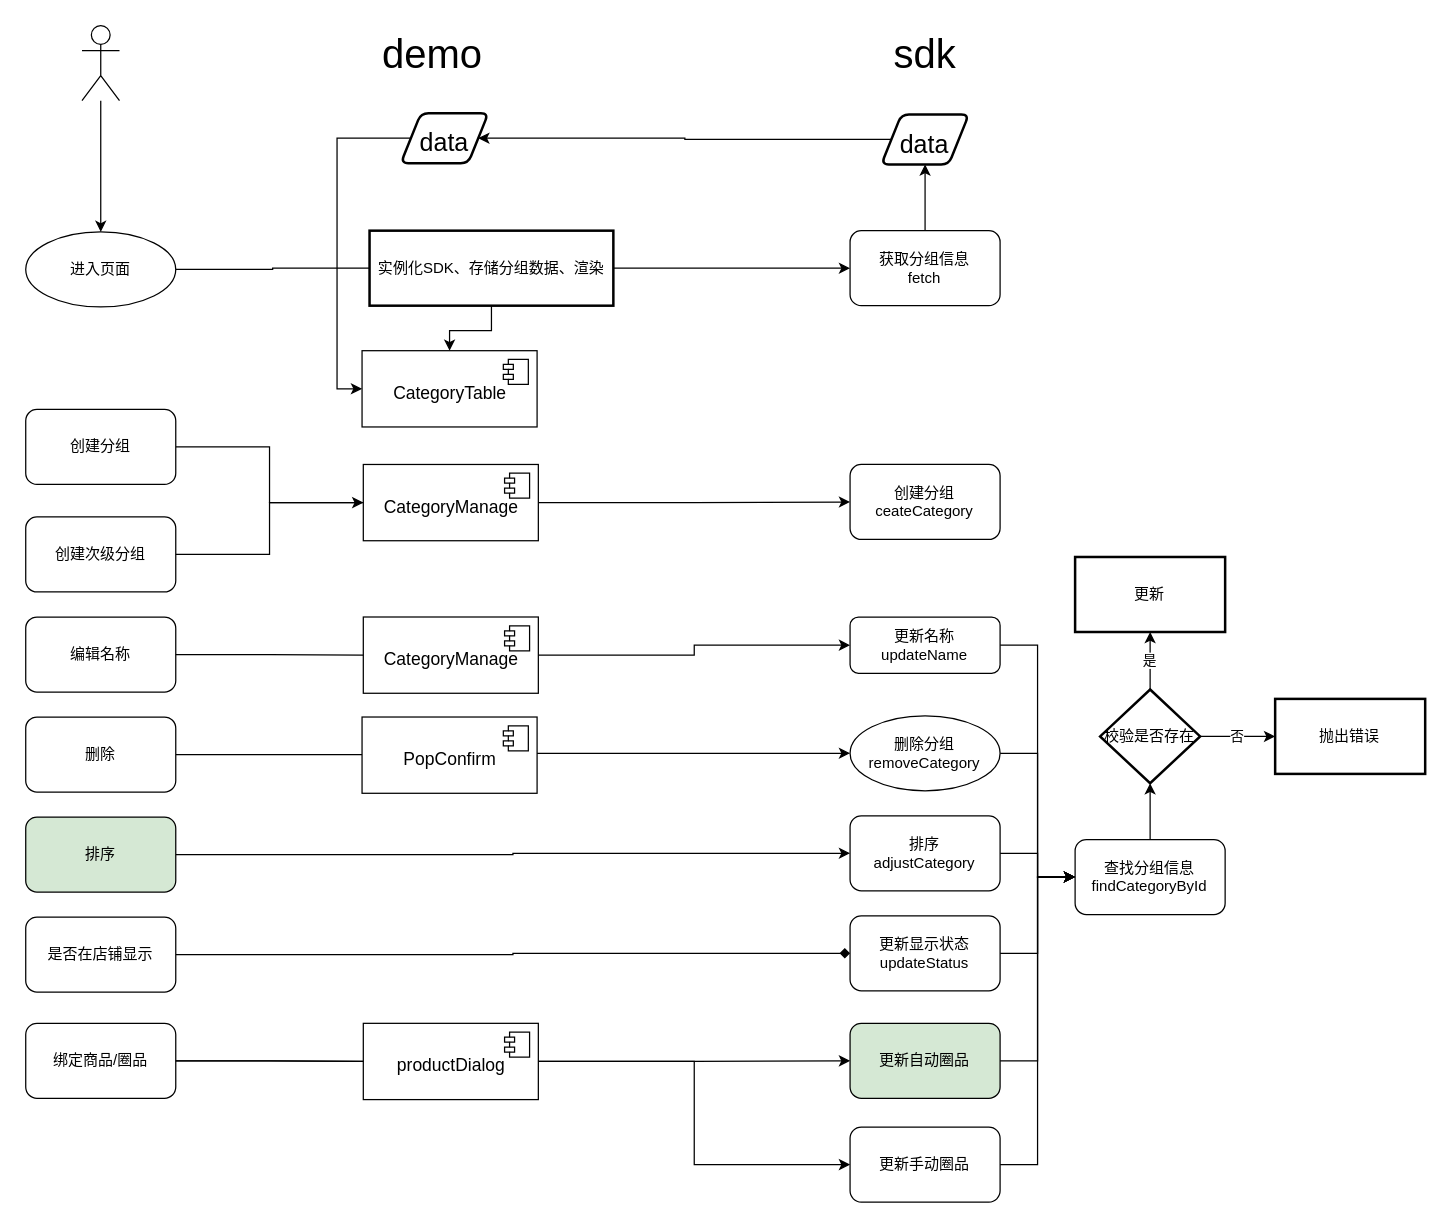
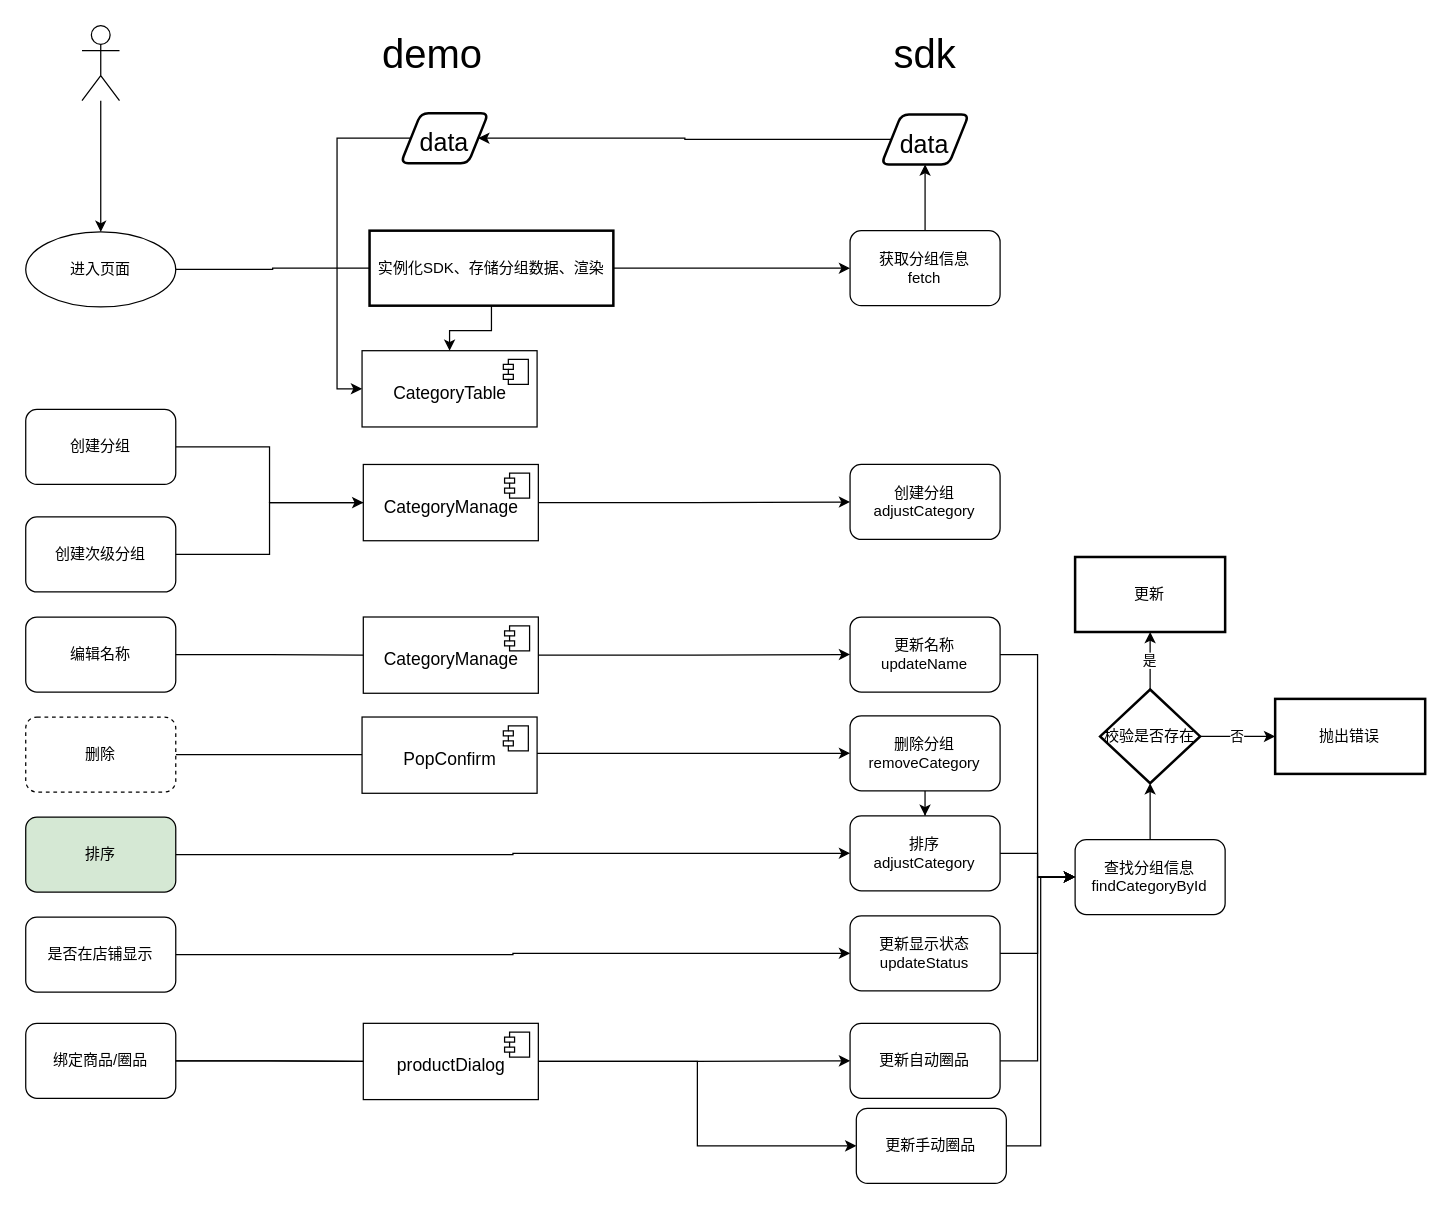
(924, 502) -> (924, 502)
(925, 645) -> (925, 654)
(925, 753) -> (925, 753)
(1017, 753) -> (925, 808)
(101, 754) -> (101, 754)
(839, 953) -> (840, 953)
(925, 1061) -> (925, 1061)
(925, 1164) -> (931, 1146)
